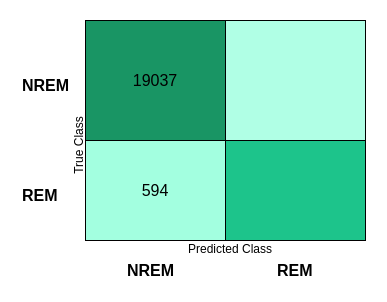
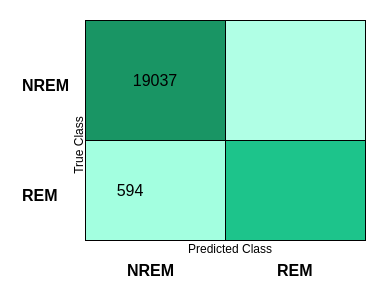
(156, 191) -> (131, 191)
